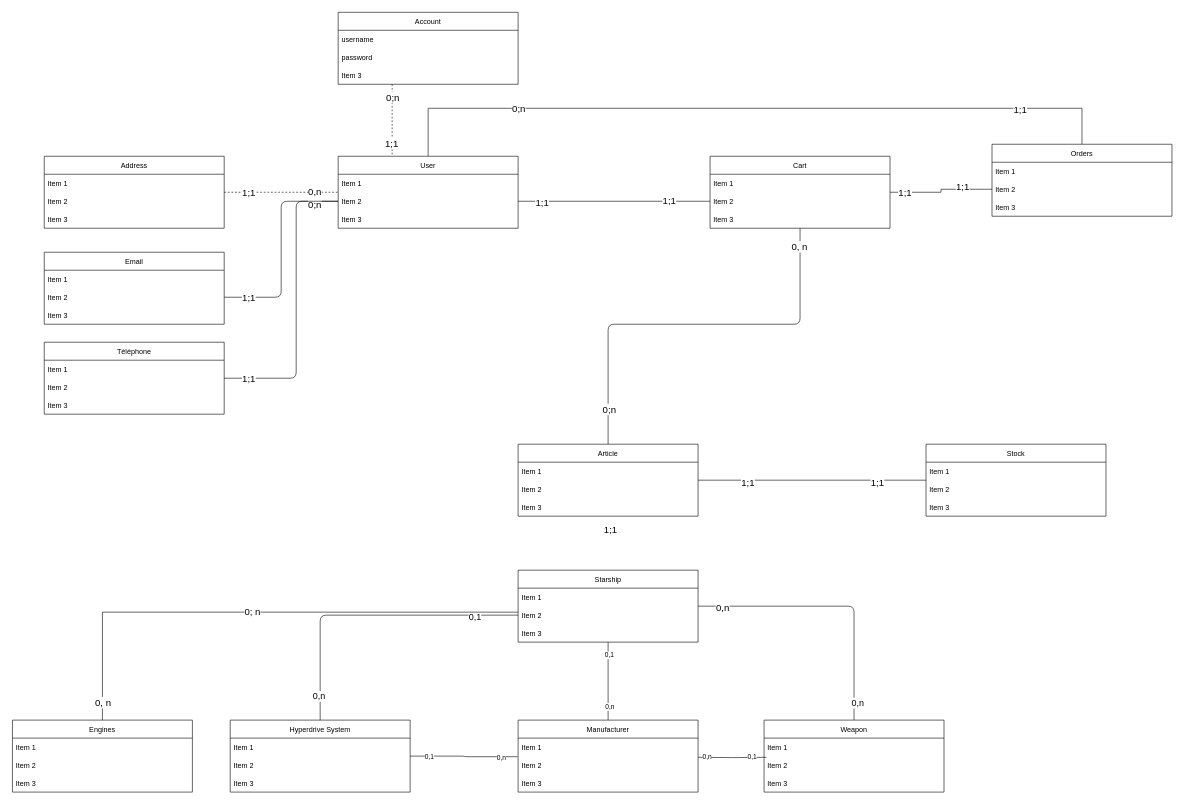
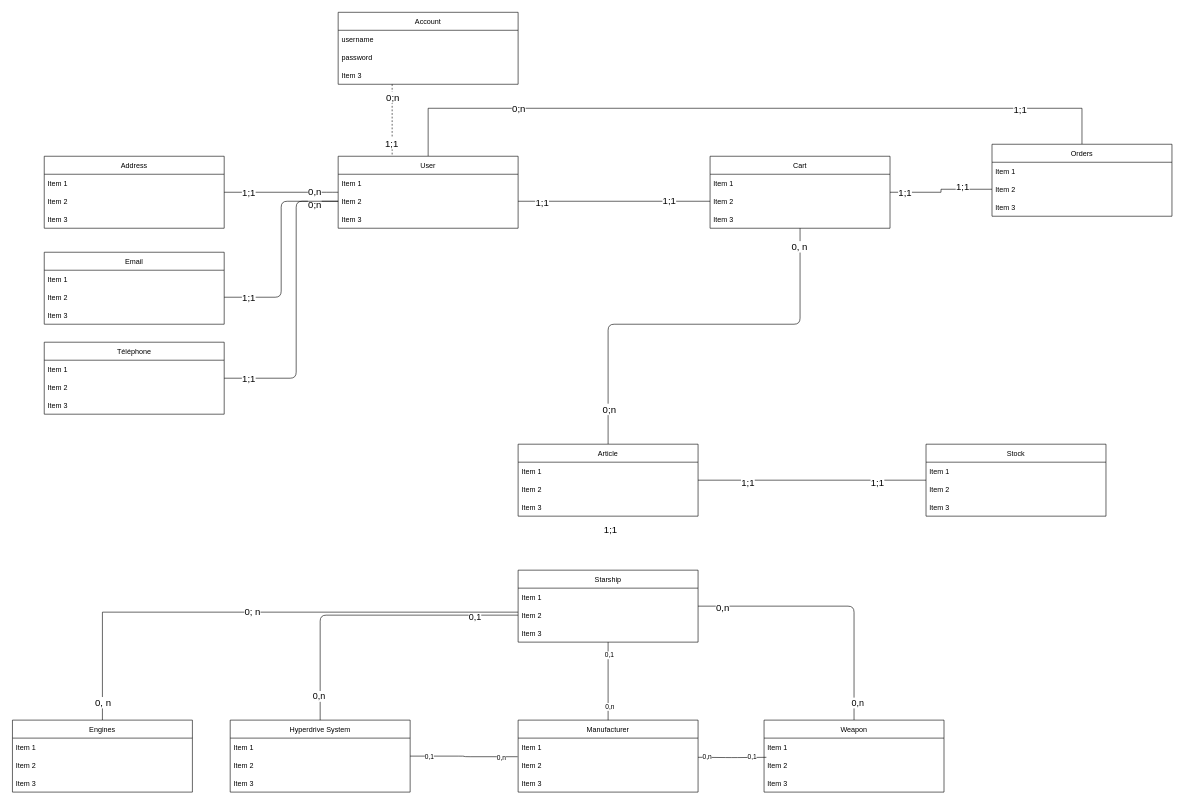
(281, 192) -> (281, 192)
